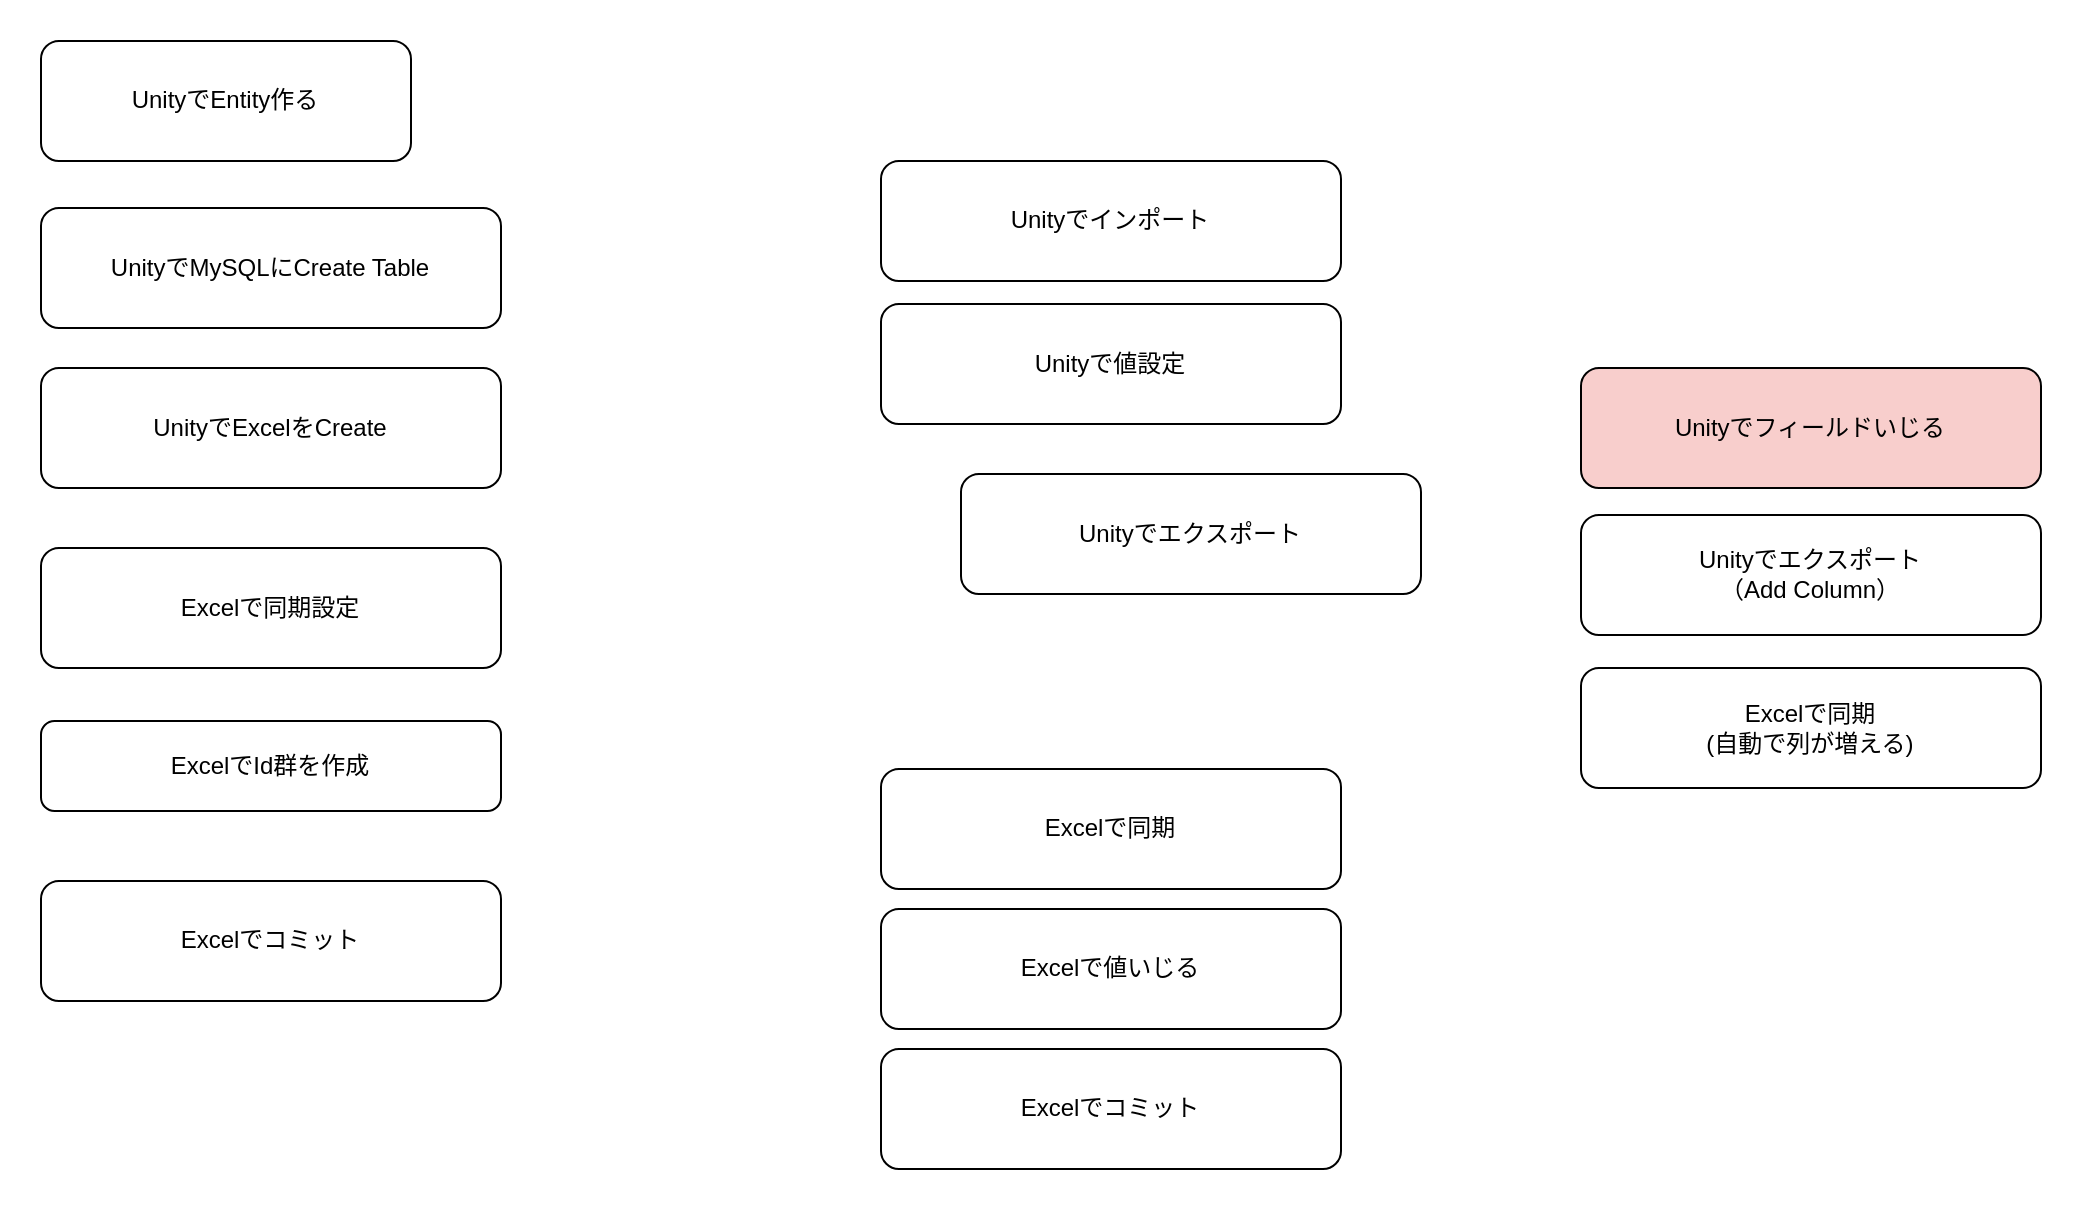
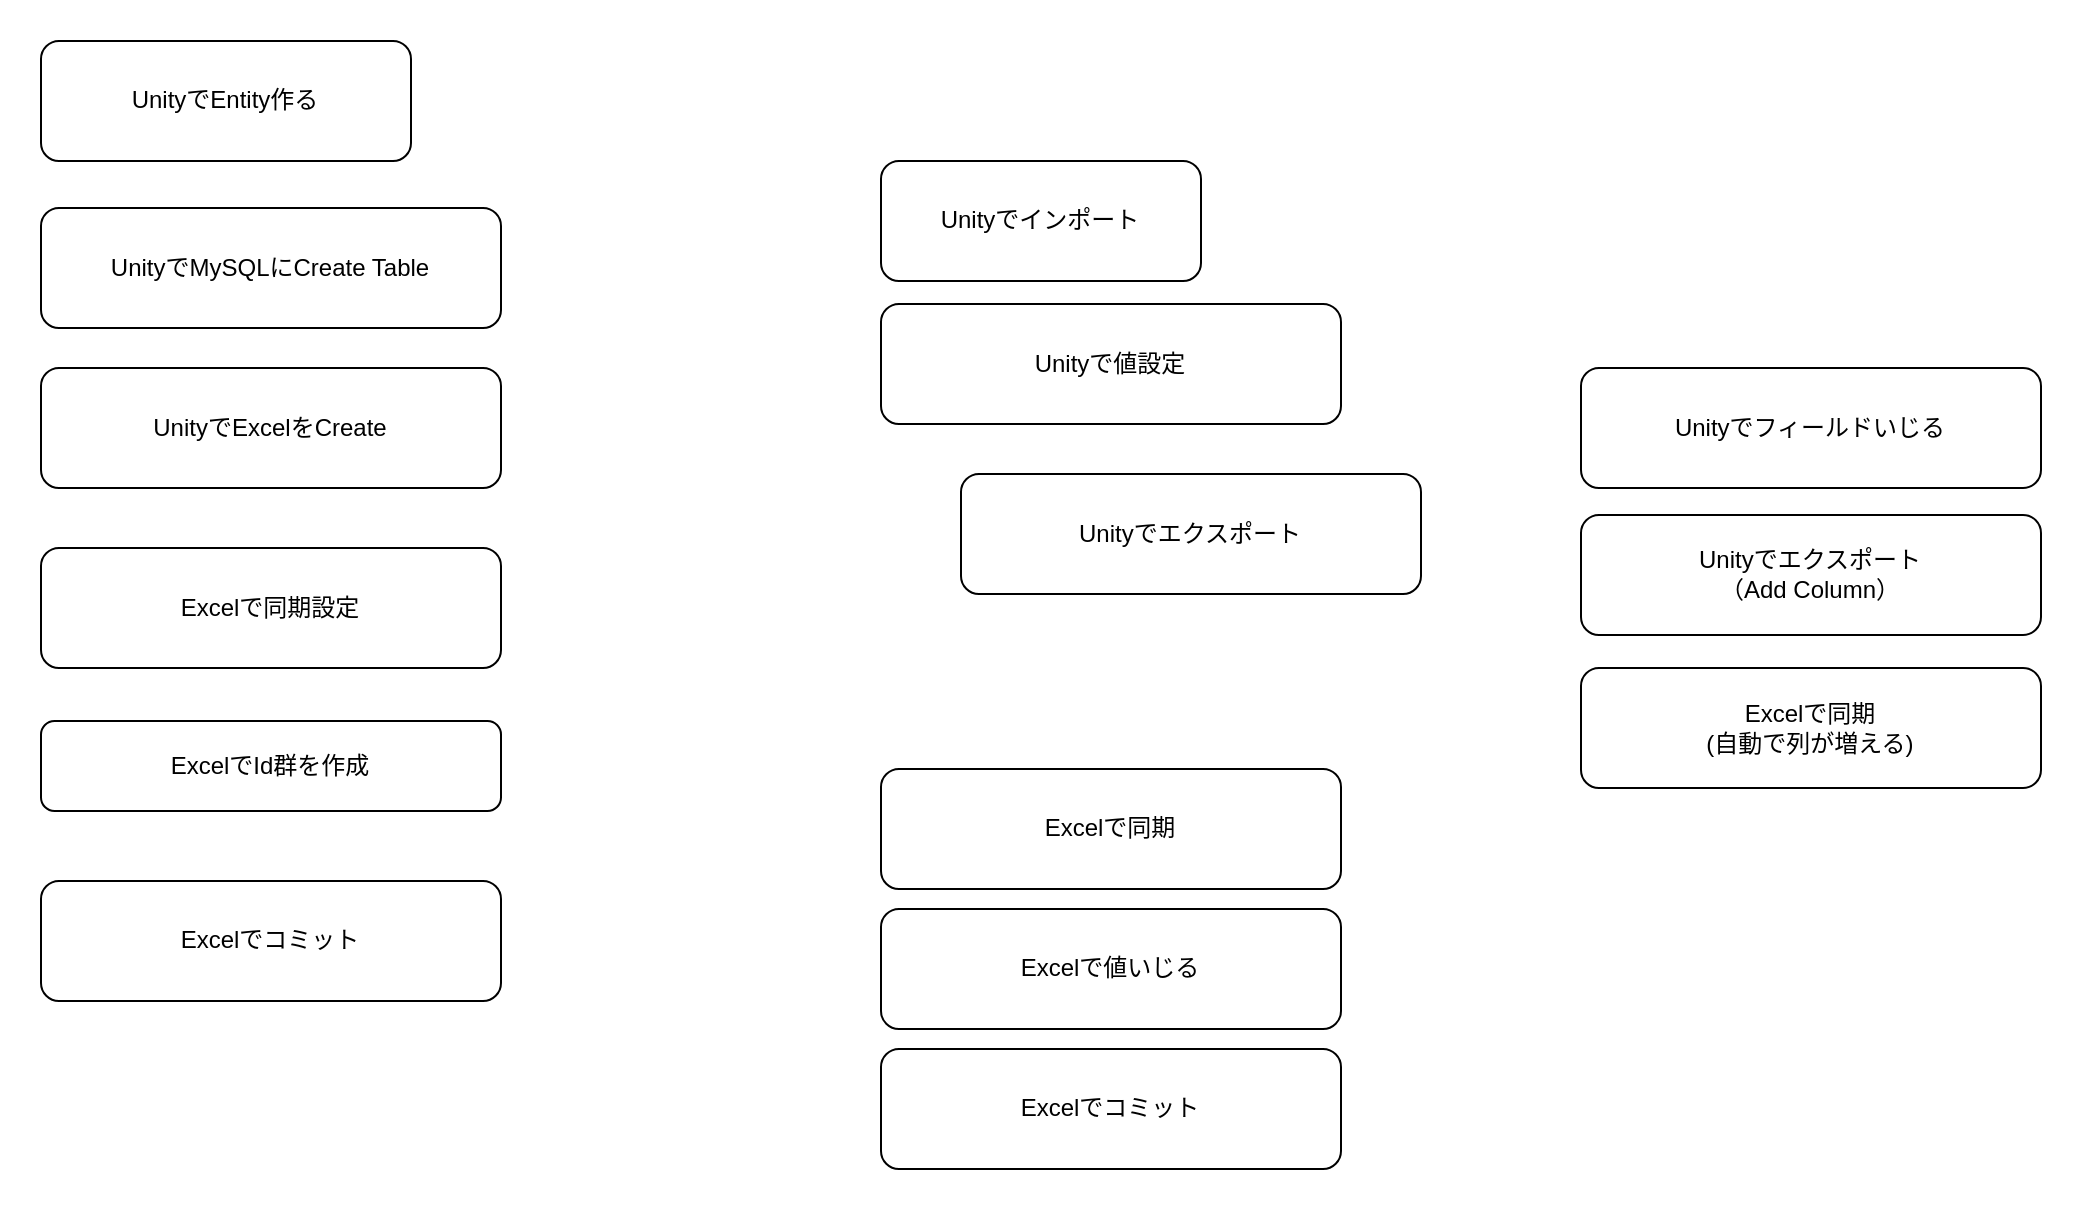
(1111, 221) -> (1041, 221)
(1811, 428) -> (1811, 428)
